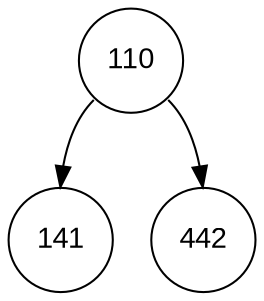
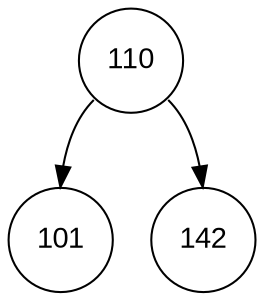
(61, 240) -> (61, 240)
(203, 240) -> (203, 240)
